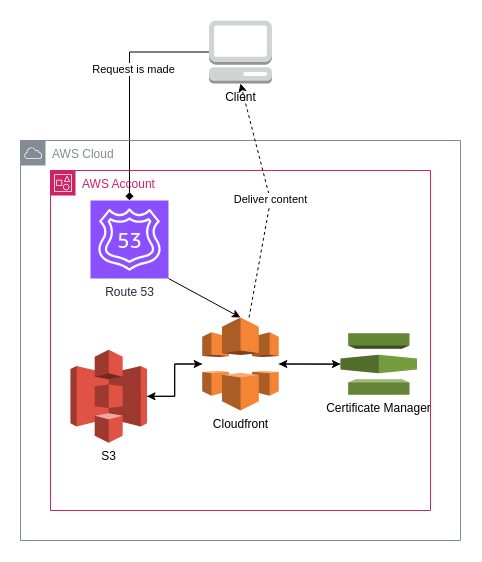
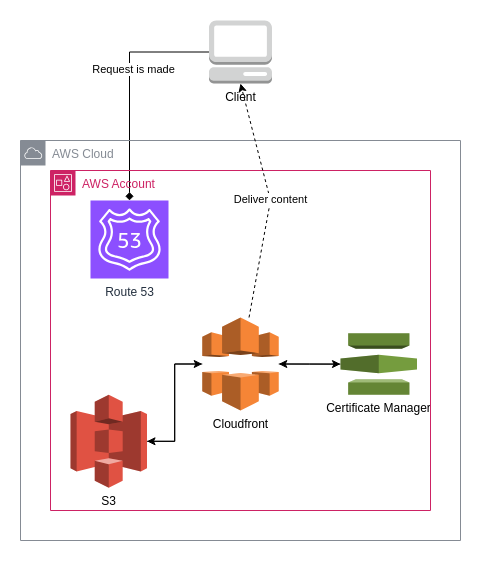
(201, 296) -> none
(109, 396) -> (109, 441)
